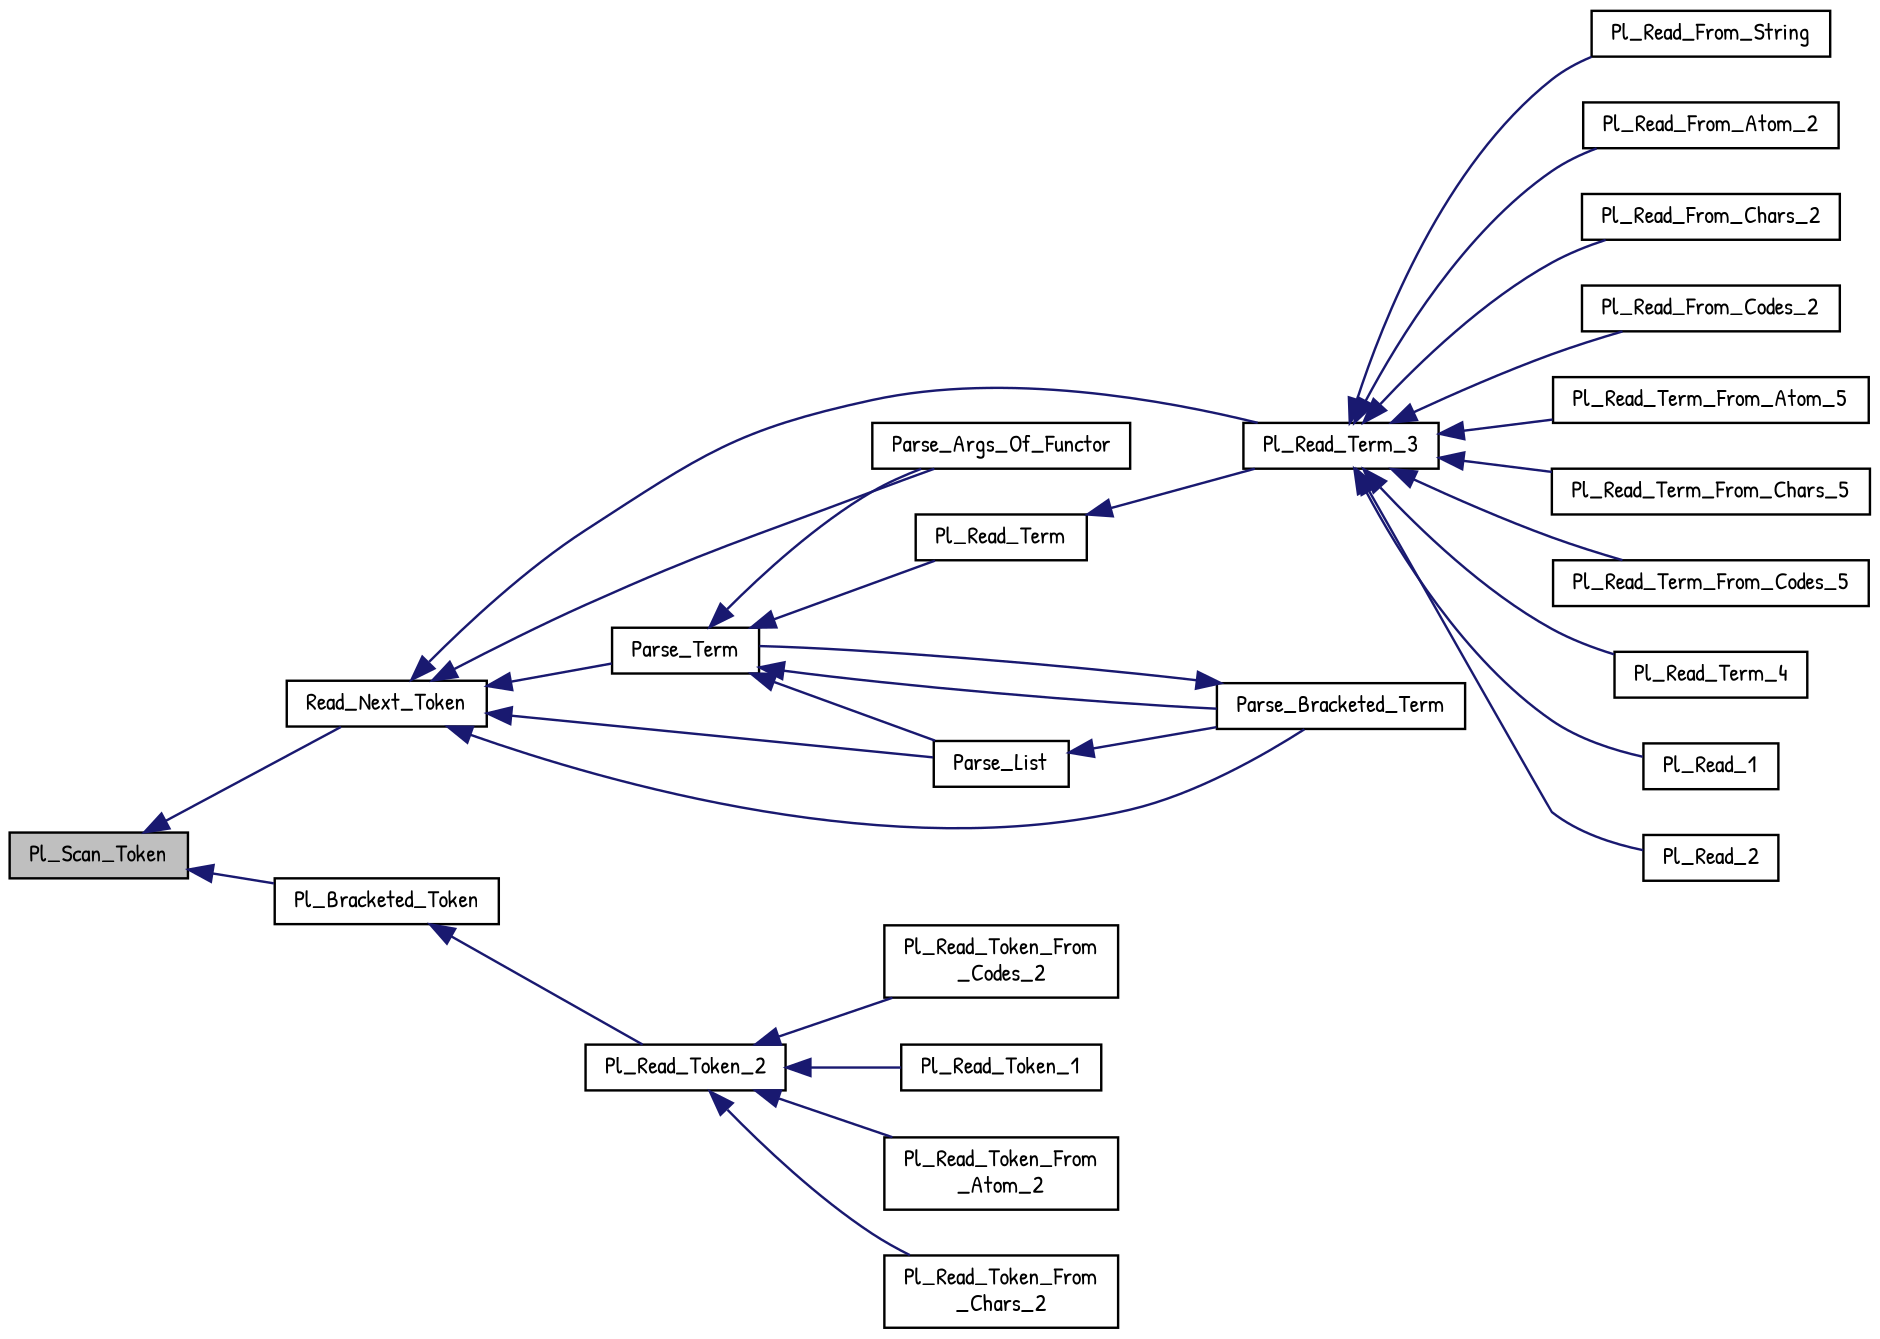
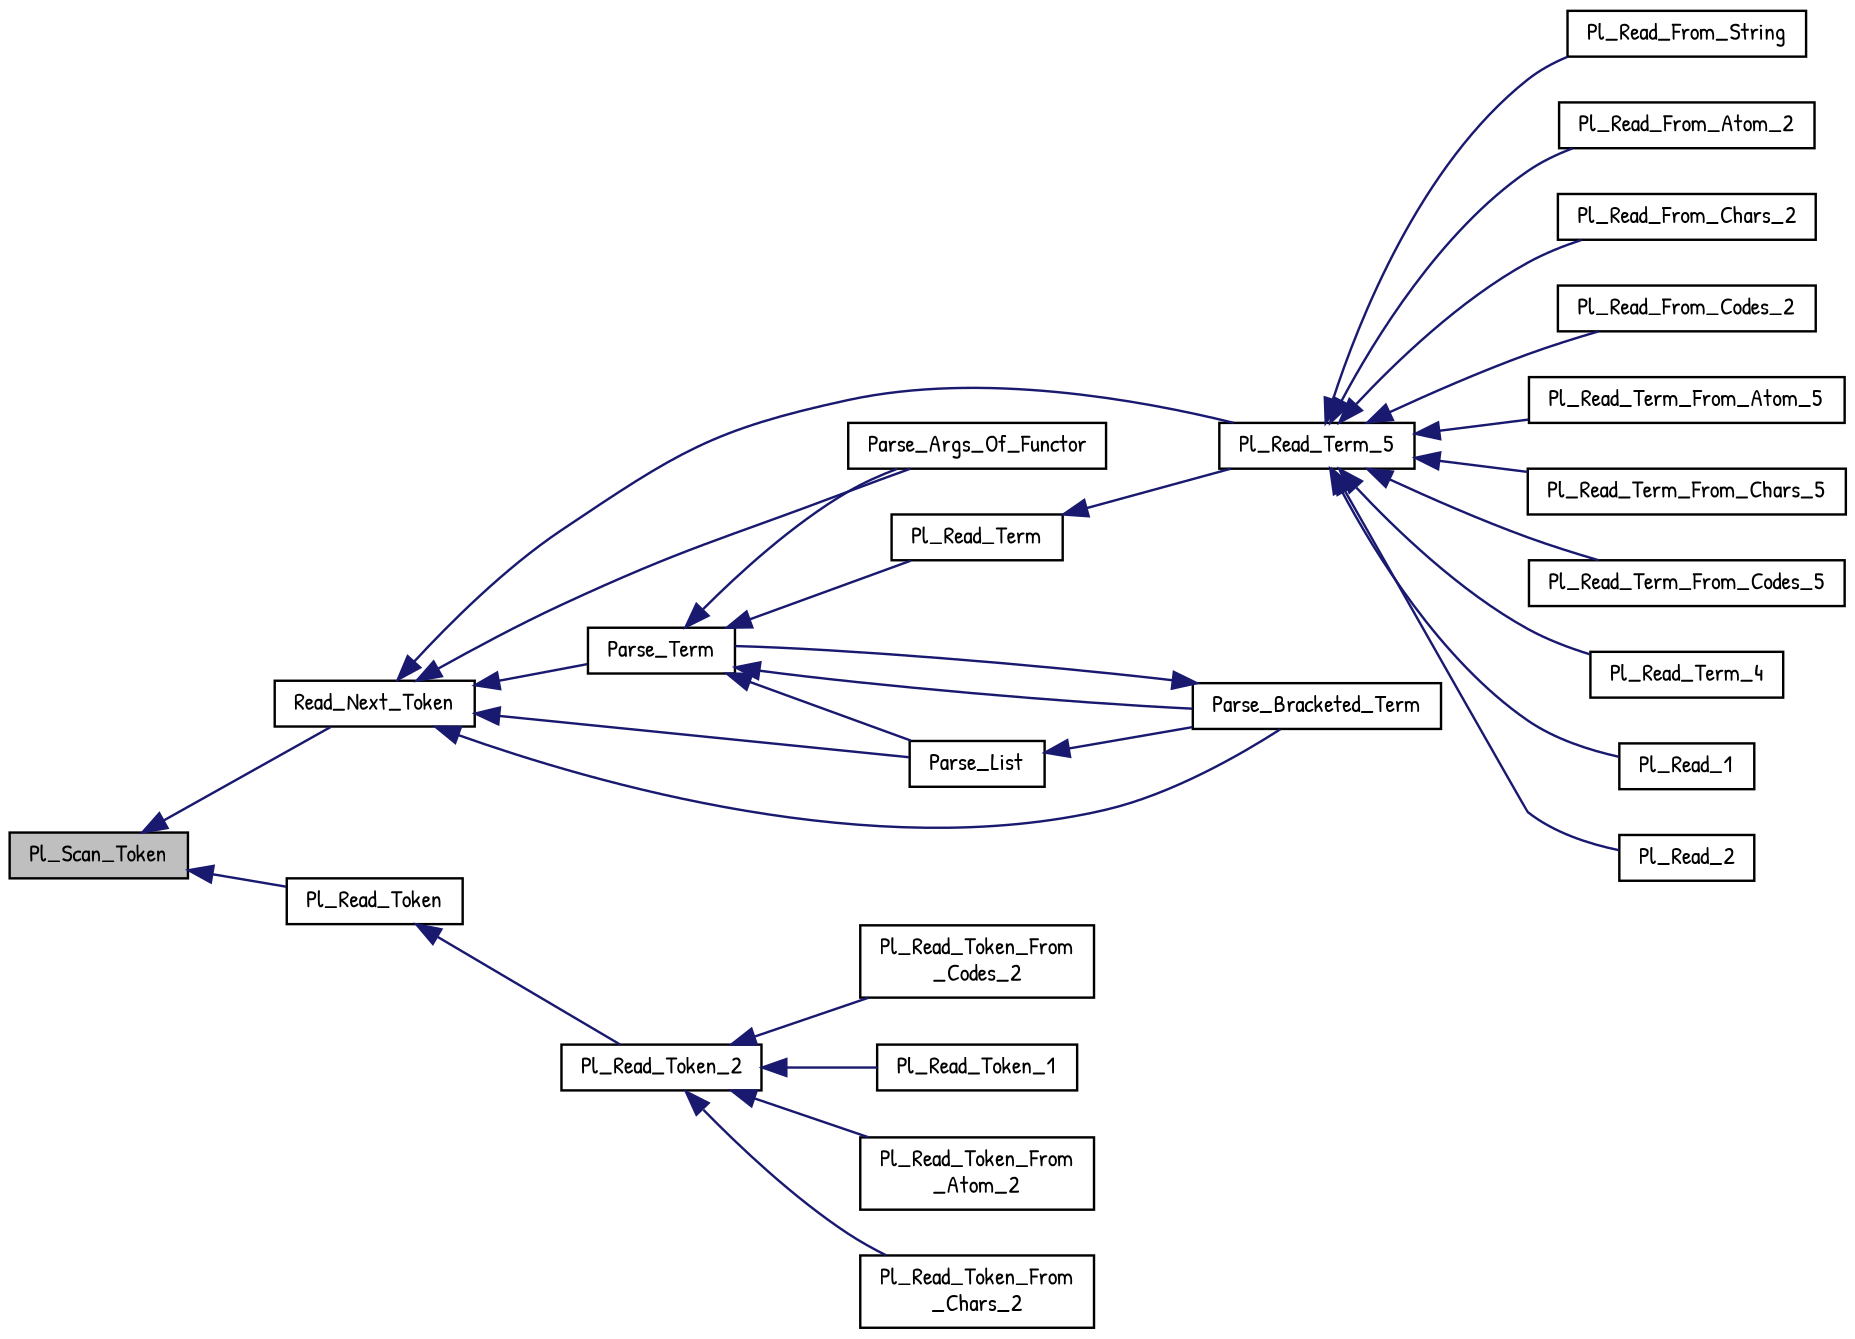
(1341, 446) -> (1317, 446)
(387, 901) -> (375, 901)
